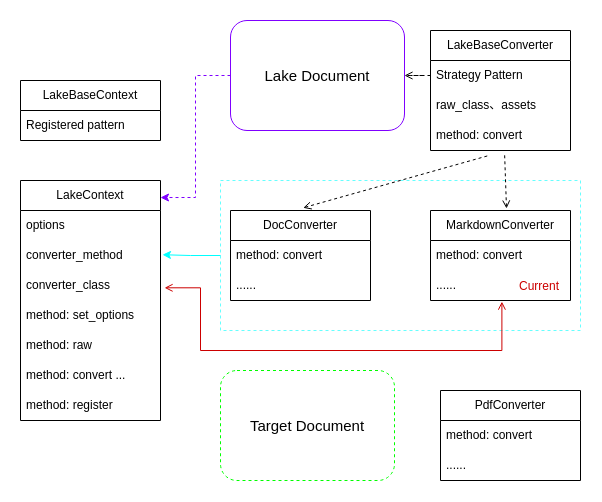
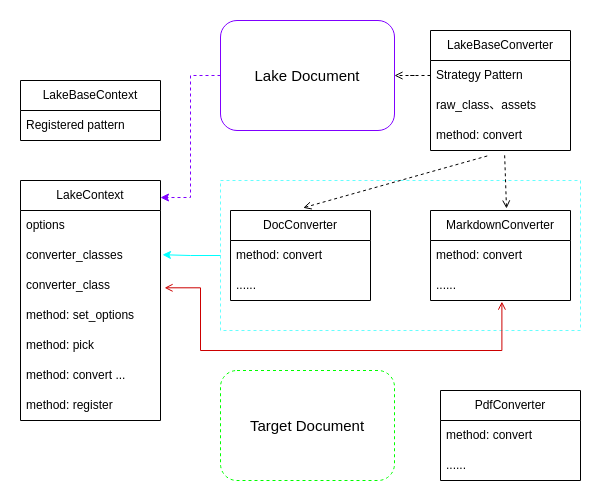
(318, 76) -> (308, 76)
(80, 256) -> (82, 256)
(540, 287) -> none
(60, 346) -> (62, 346)
